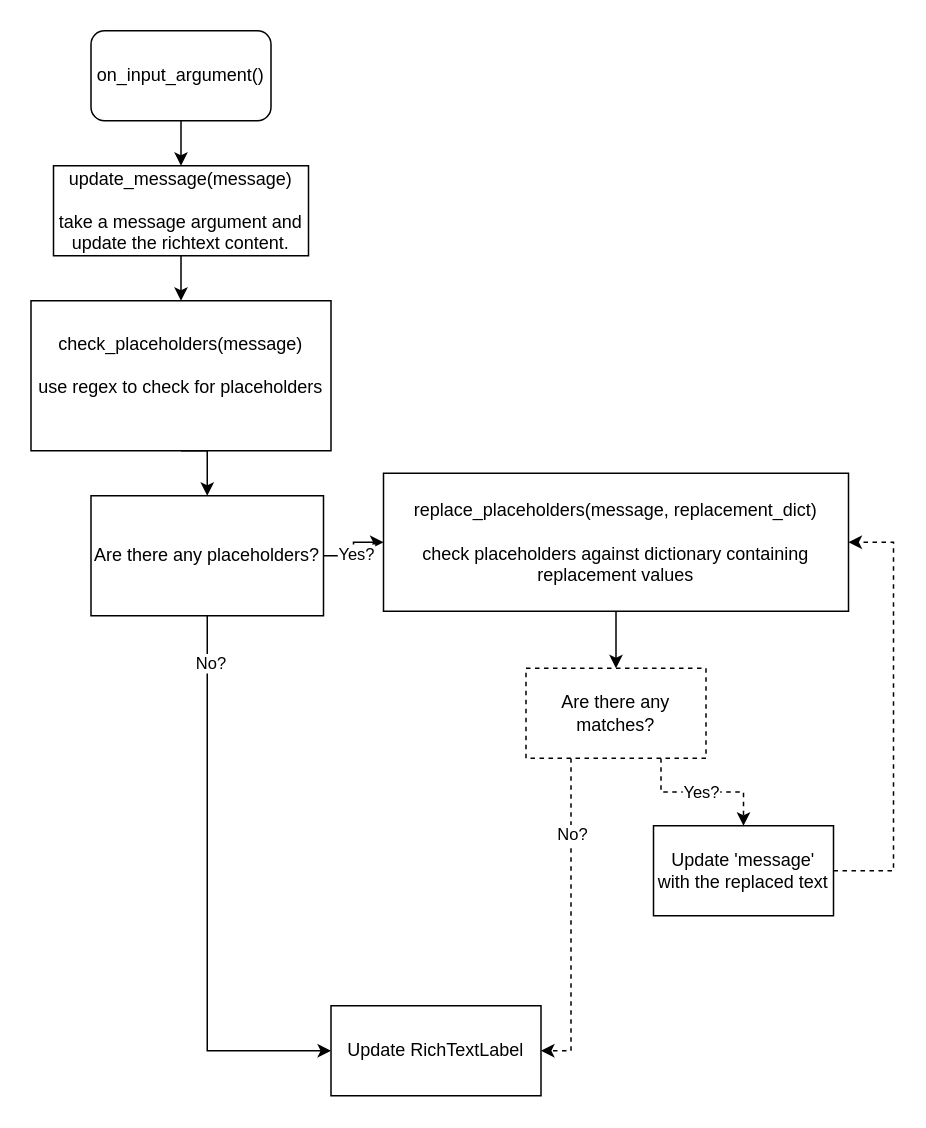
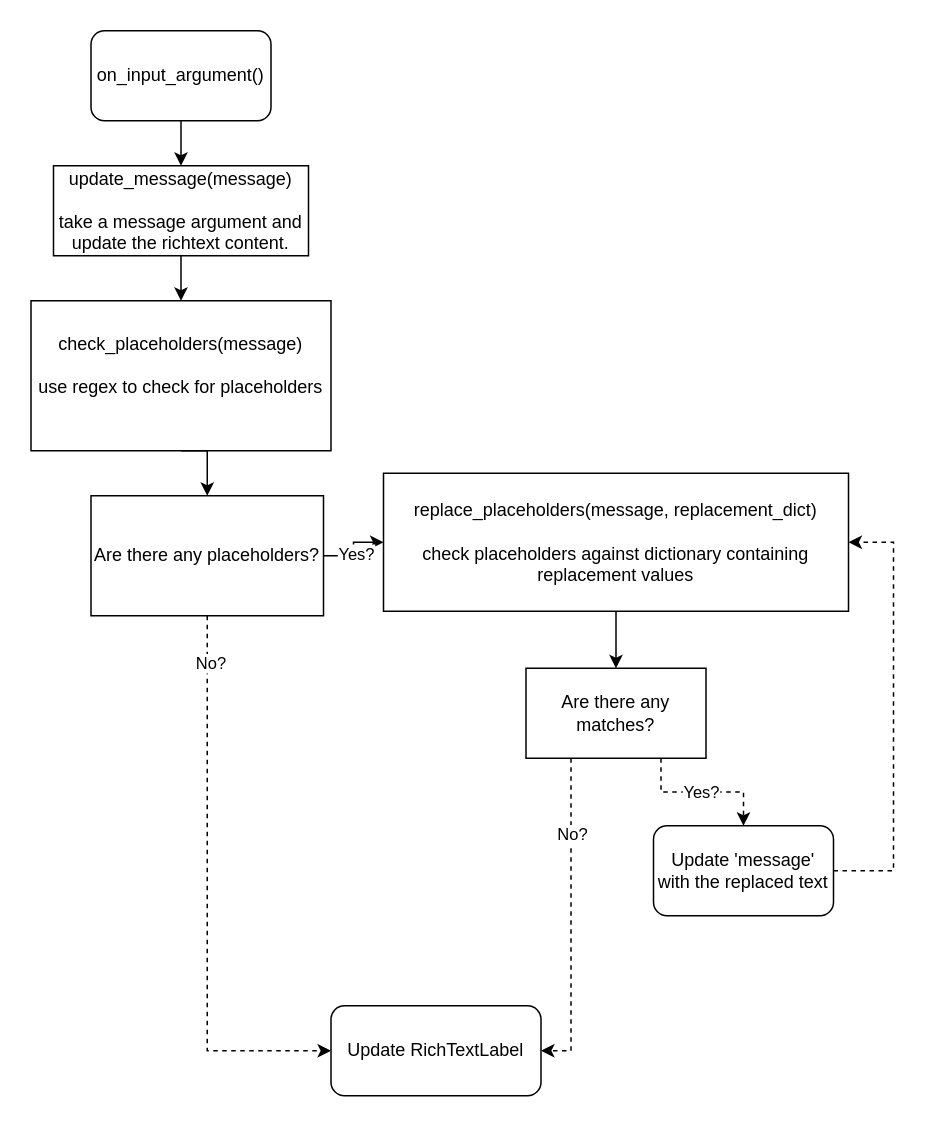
(616, 713) -> (616, 713)
(743, 871) -> (743, 871)
(207, 918) -> (207, 918)
(436, 1051) -> (436, 1051)
